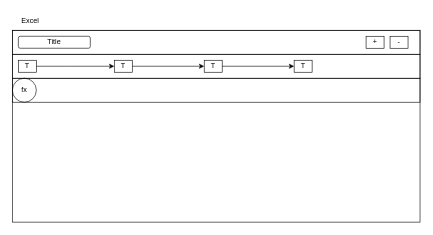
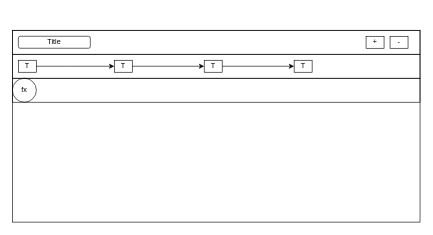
(30, 21) -> none
